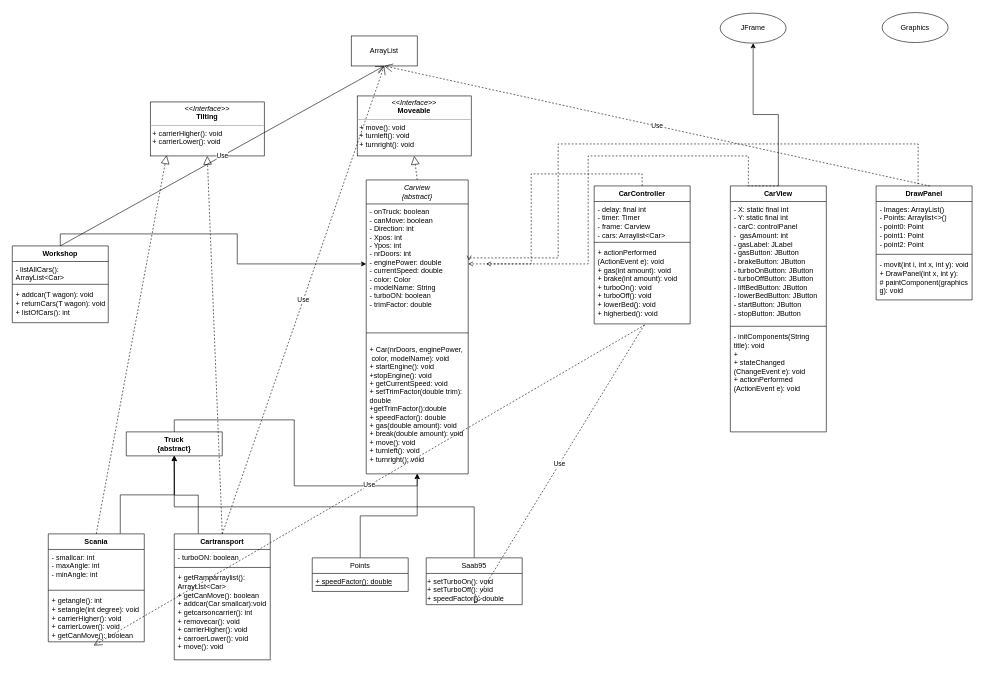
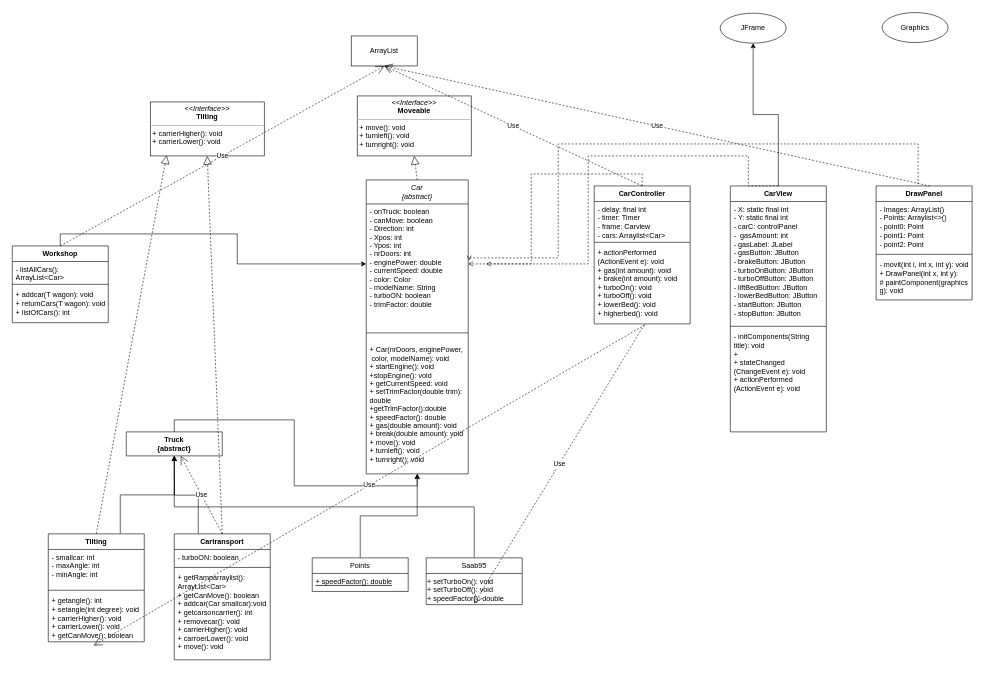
none -> (499, 119)
(417, 188) -> (417, 188)
(137, 203) -> (137, 203)
(279, 371) -> (201, 494)
(96, 542) -> (96, 542)
